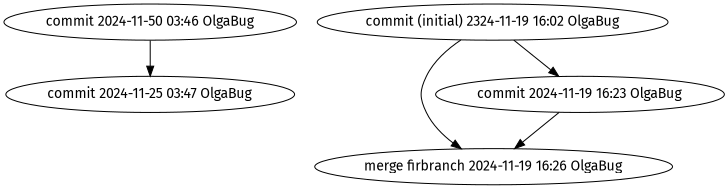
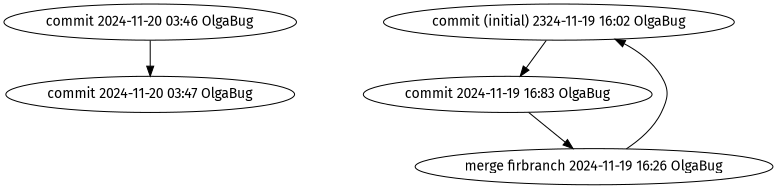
(150, 22) -> (150, 22)
(422, 90) -> (667, 95)
(150, 94) -> (150, 94)
(580, 94) -> (508, 94)
